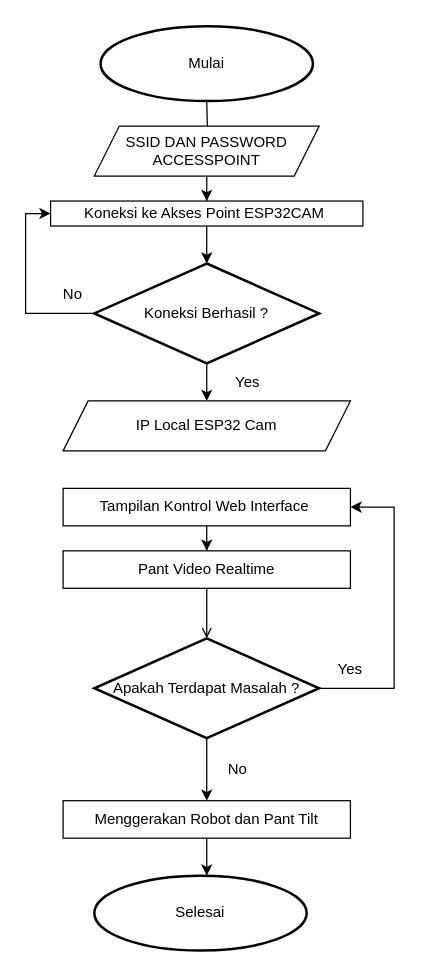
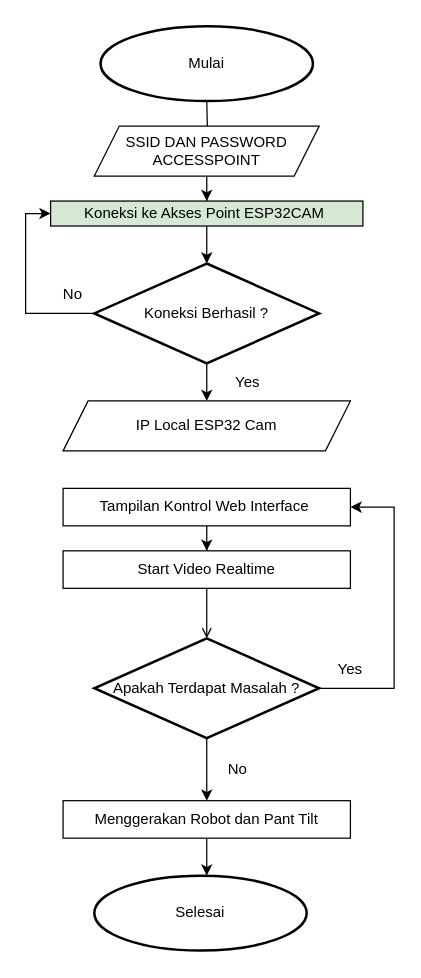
(207, 213) -> (207, 213)
(207, 569) -> (207, 569)
